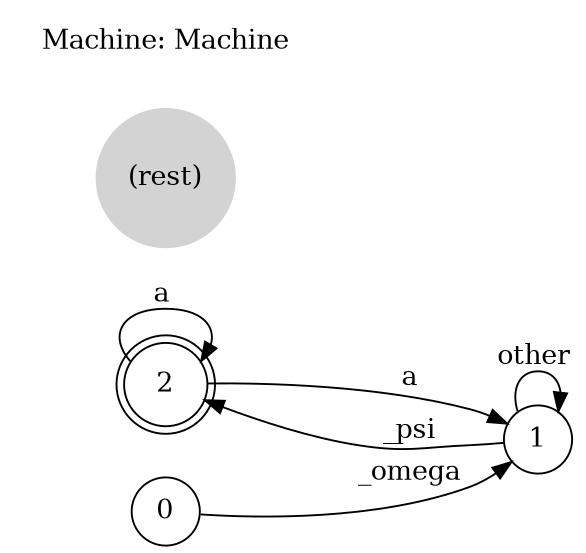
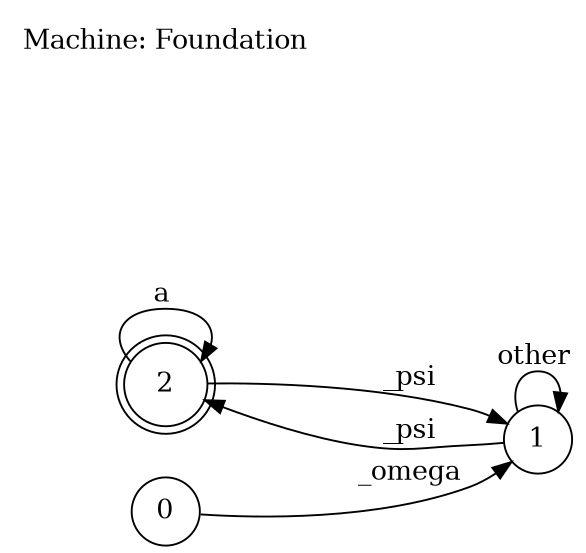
(166, 42) -> (166, 42)
(166, 178) -> none
(414, 378) -> (414, 378)
